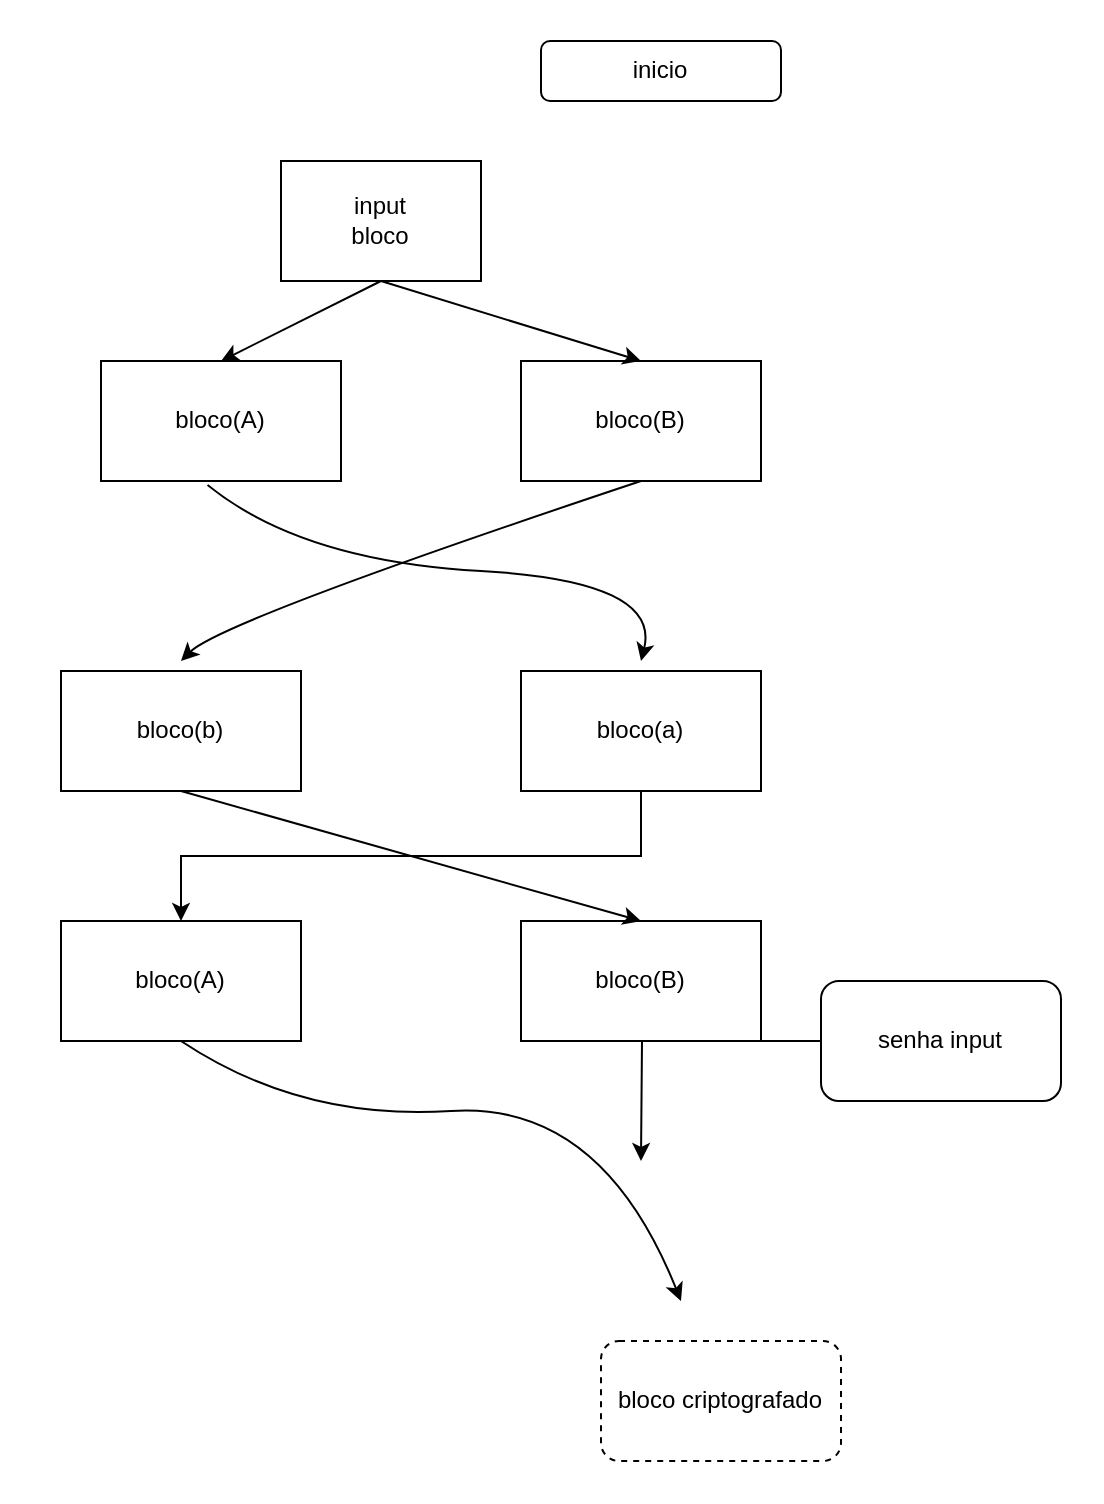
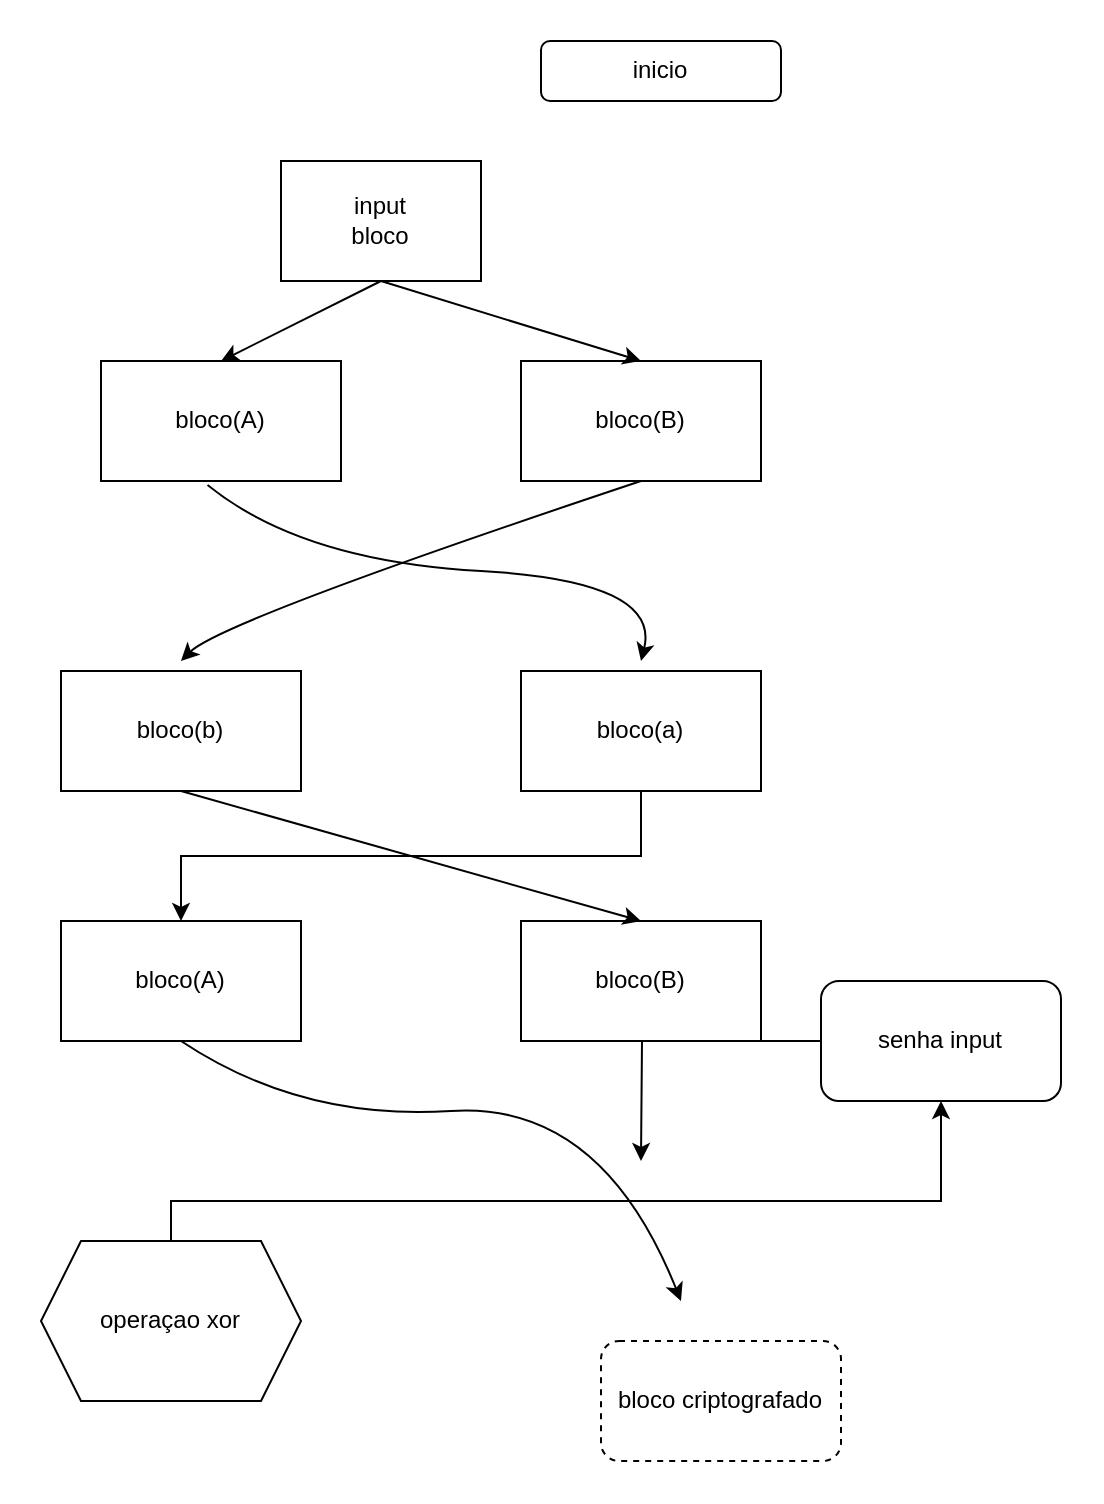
none -> (378, 1201)
none -> (171, 1321)
